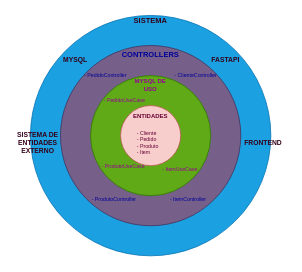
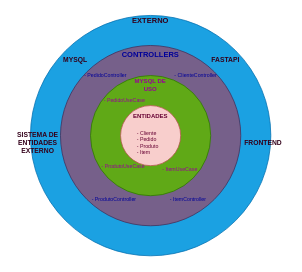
(150, 21) -> (150, 21)
